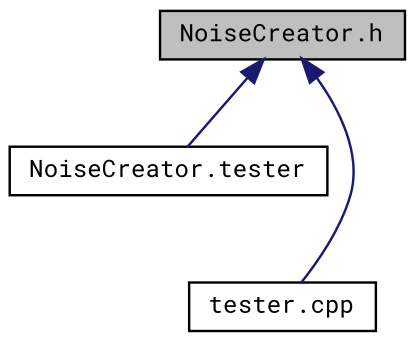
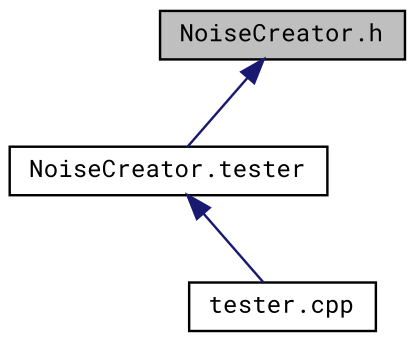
(353, 183) -> (234, 248)
